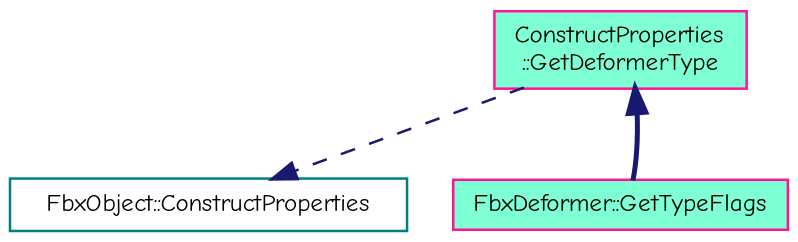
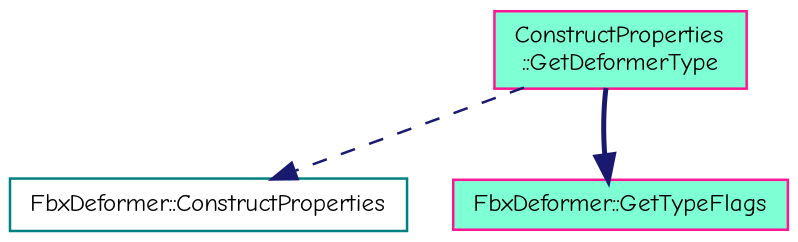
(637, 147) -> (604, 122)
(209, 205) -> (209, 205)
